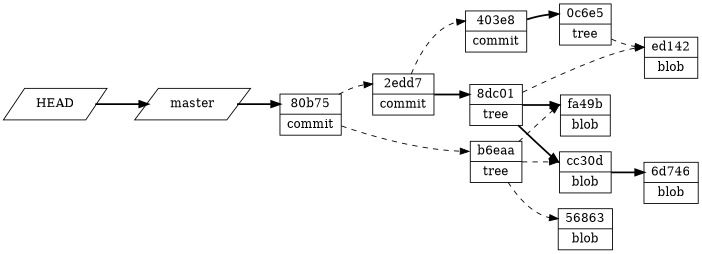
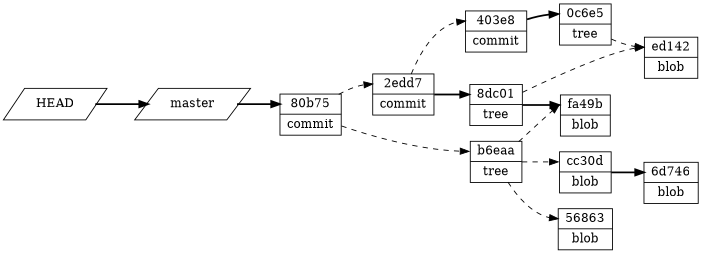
(535, 141) -> none
